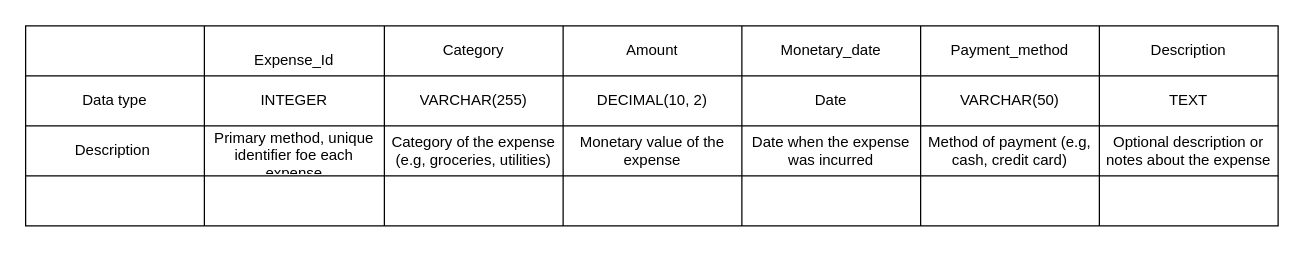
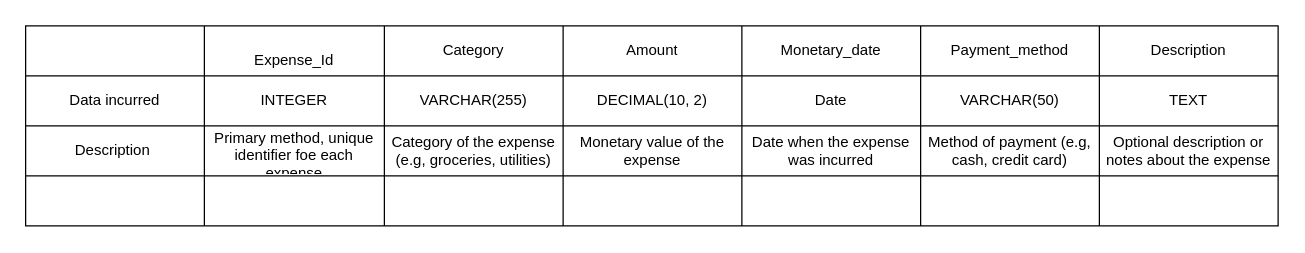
(115, 101) -> (115, 101)
